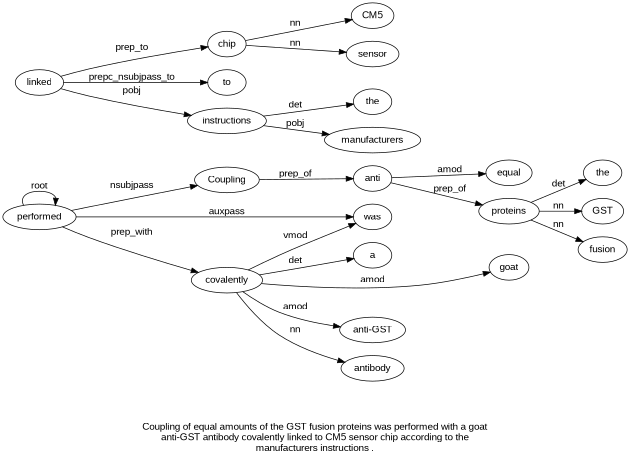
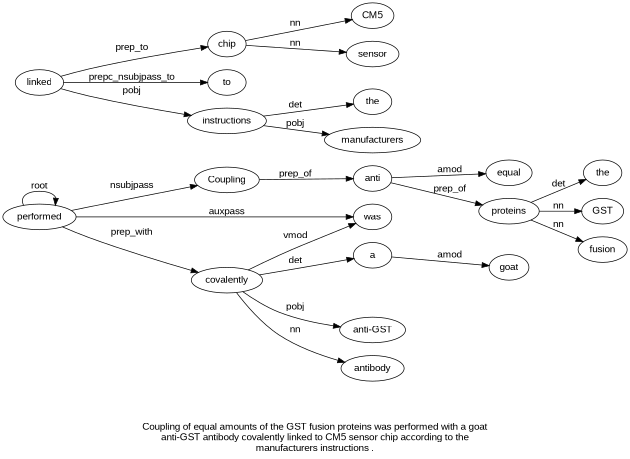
(373, 288) -> (437, 261)
(295, 307) -> (295, 307)
